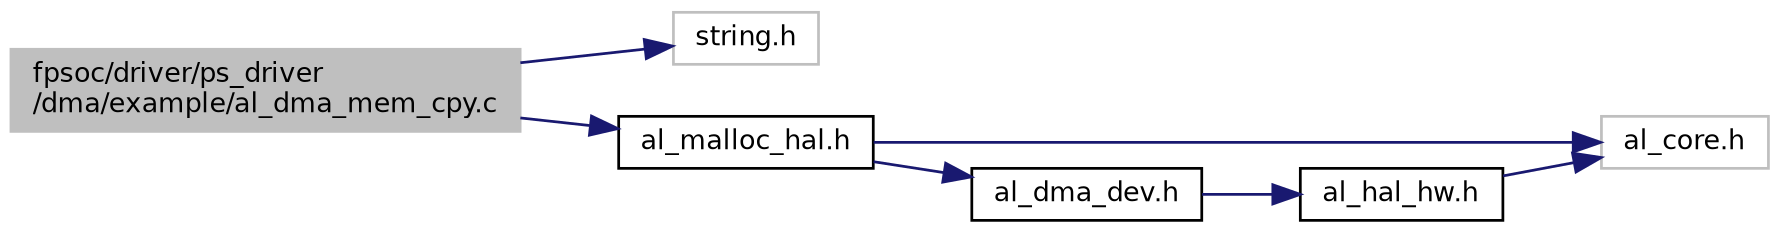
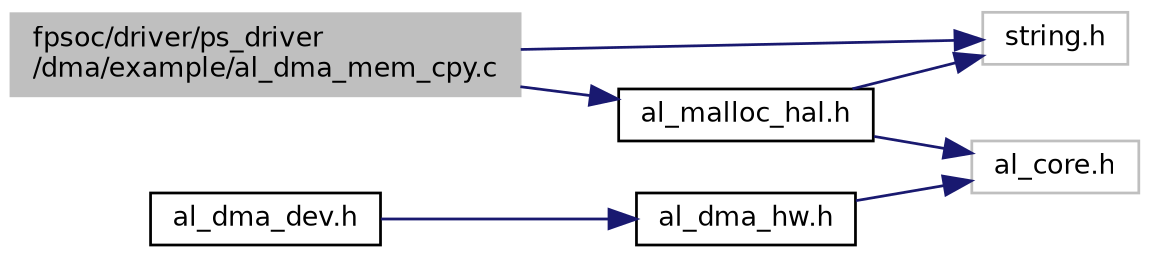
(908, 167) -> (904, 76)
(1402, 194) -> (746, 219)
